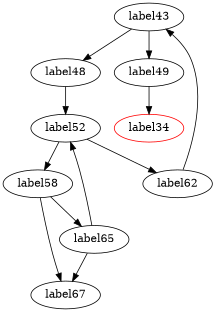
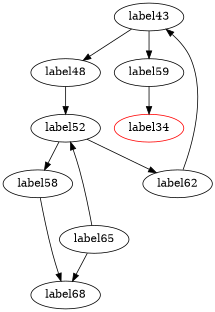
(149, 73) -> (149, 73)
(63, 209) -> none
(66, 295) -> (66, 295)
